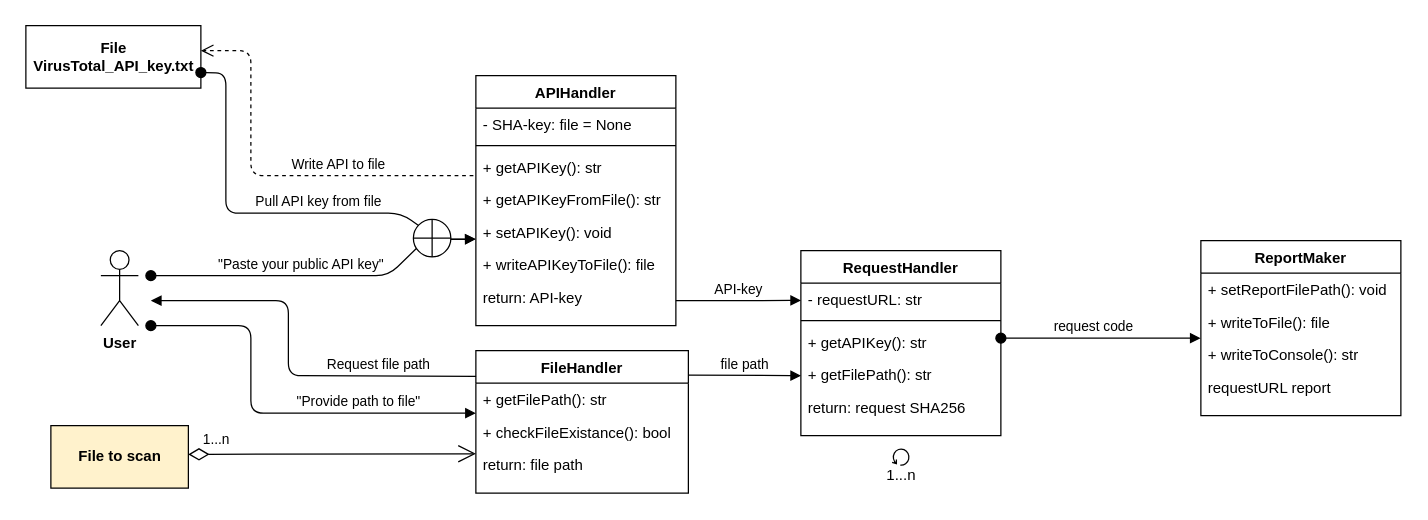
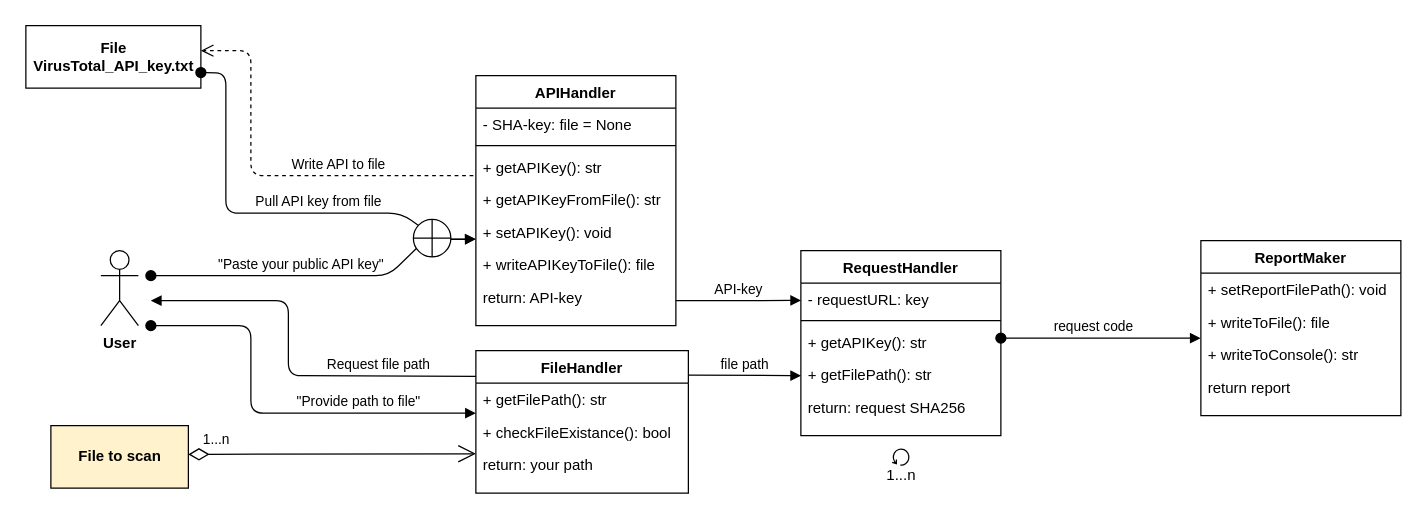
(873, 300) -> (873, 300)
(1277, 388) -> (1260, 388)
(544, 465) -> (548, 465)
